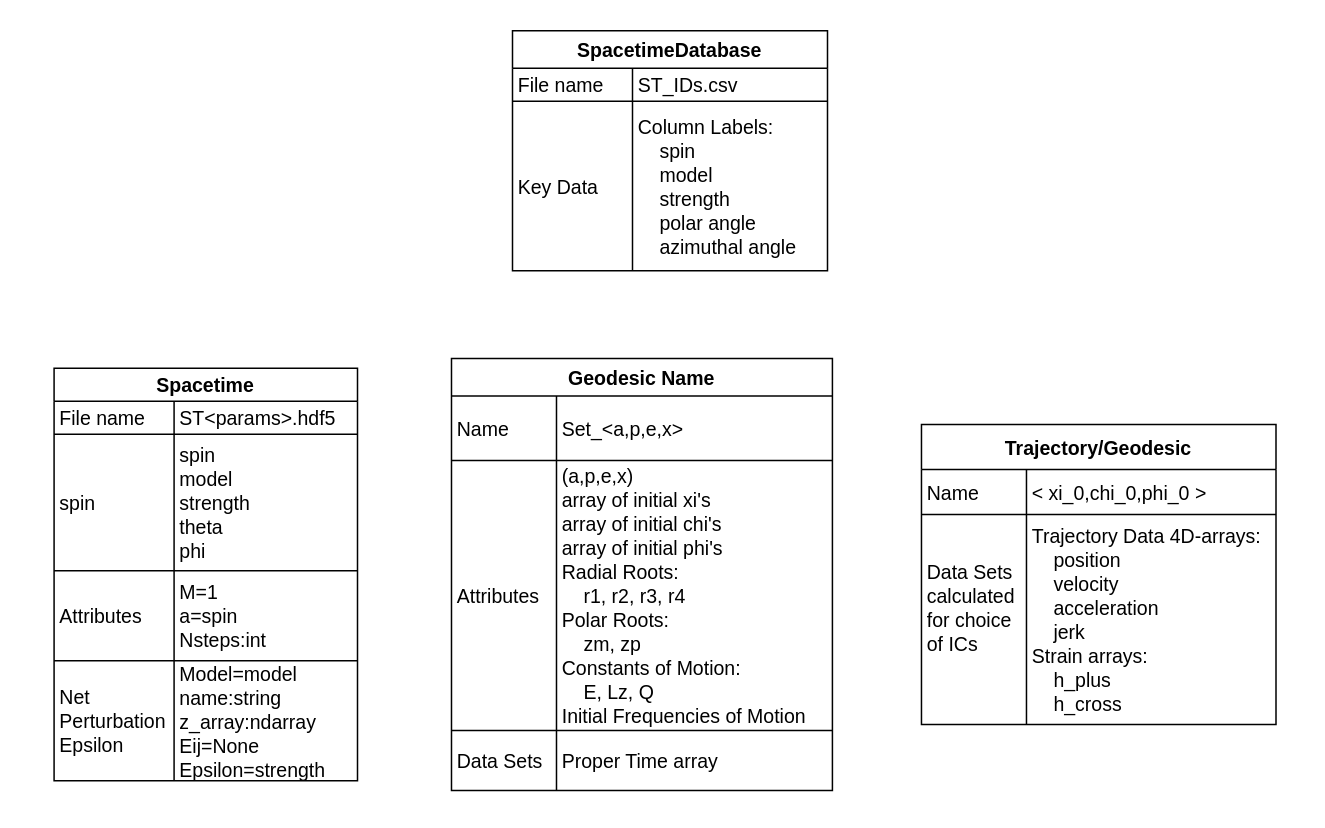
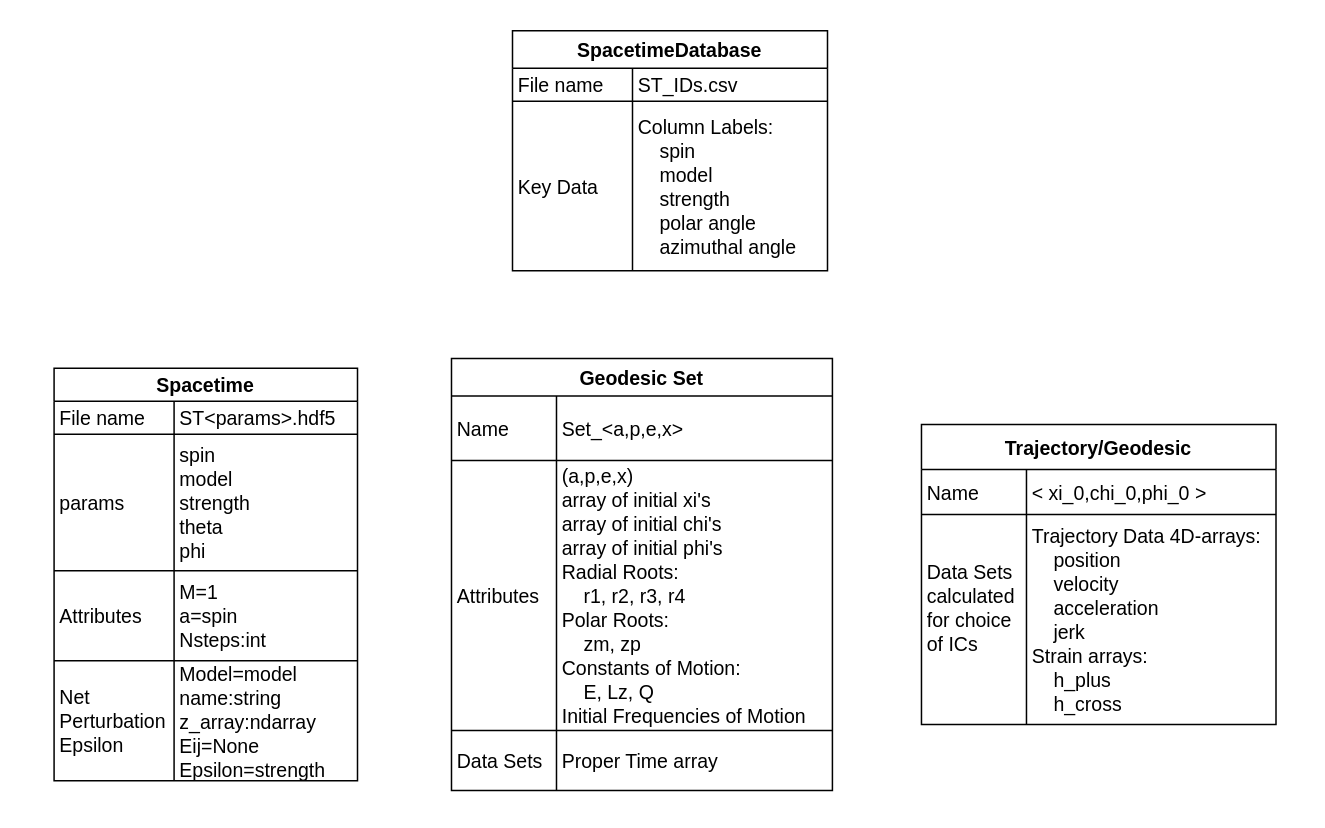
(641, 378) -> (641, 378)
(78, 504) -> (92, 504)
